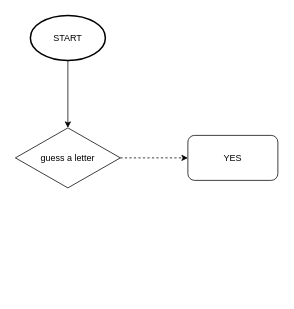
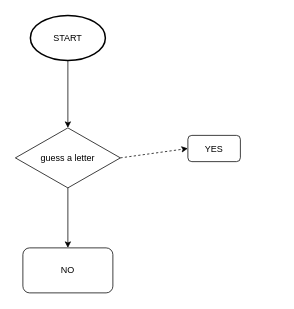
(233, 158) -> (214, 149)
none -> (68, 241)
none -> (68, 270)
